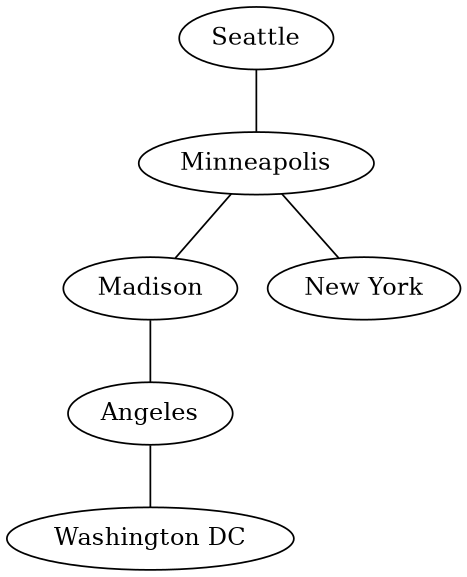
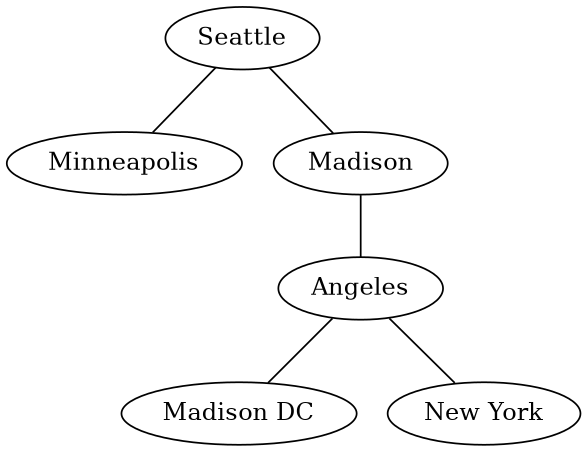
(203, 226) -> (301, 100)
(310, 226) -> (422, 351)
(150, 539) -> (239, 414)
